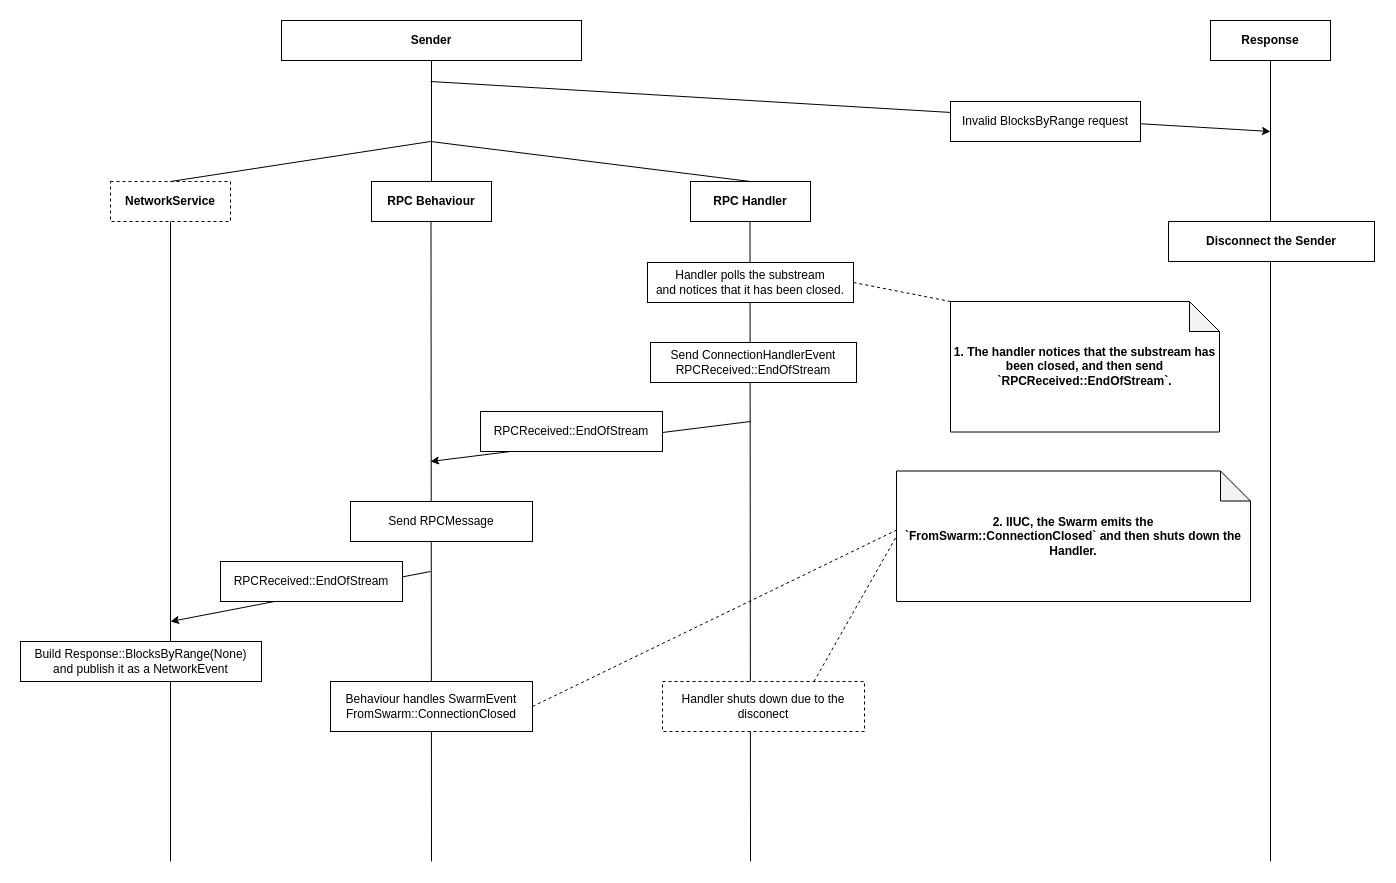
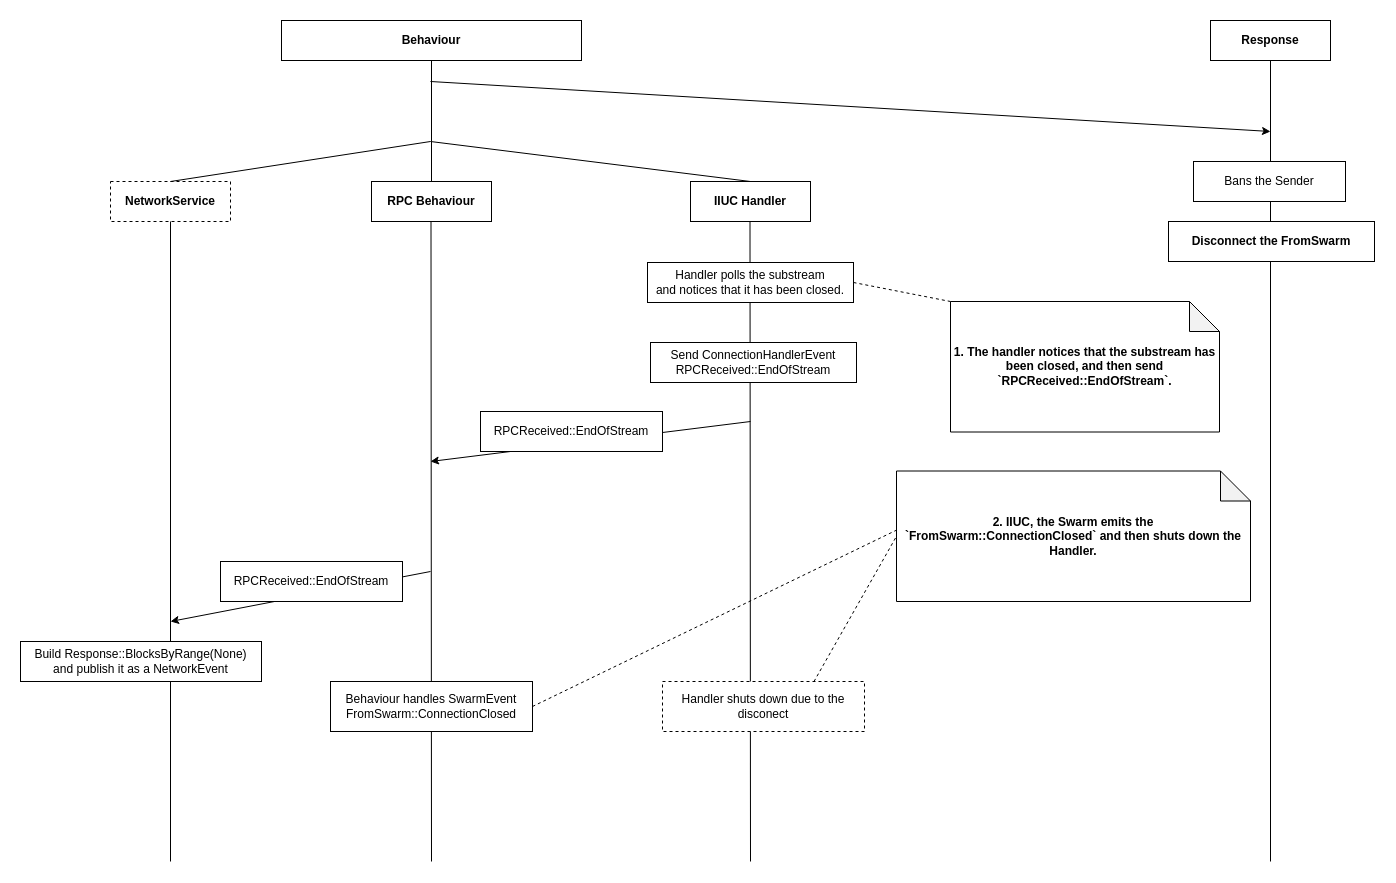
(432, 41) -> (432, 41)
(1046, 122) -> none
none -> (1270, 182)
(751, 202) -> (751, 202)
(1272, 242) -> (1272, 242)
(442, 522) -> none
